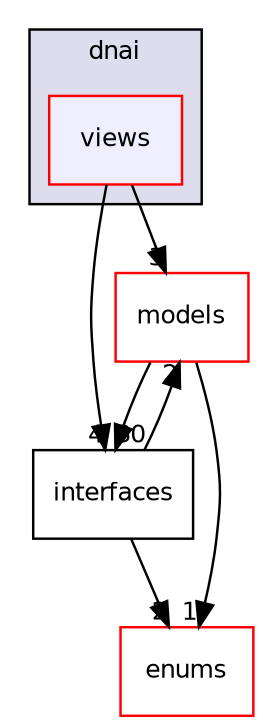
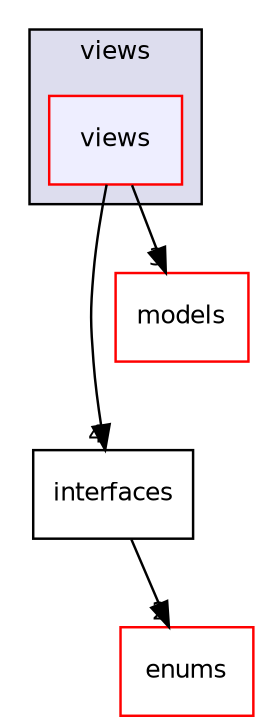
(116, 53) -> (116, 53)
(136, 394) -> none
(159, 418) -> none
(220, 482) -> none
